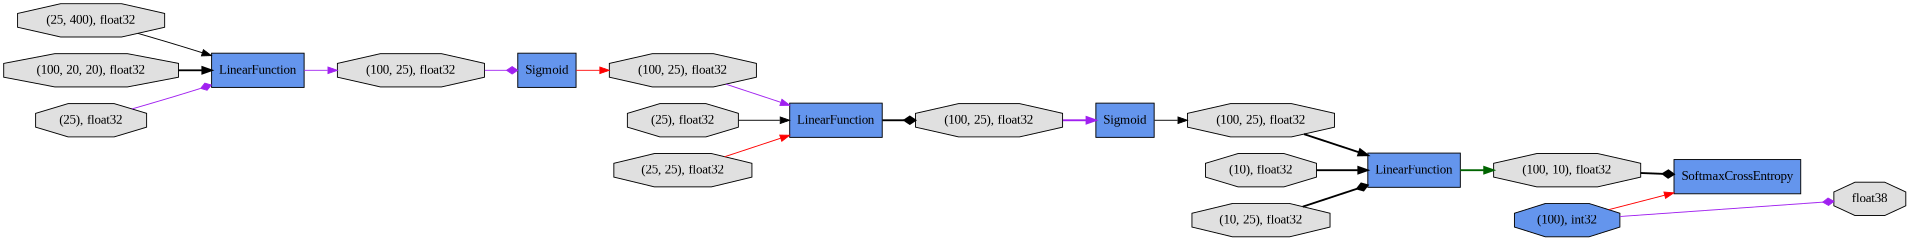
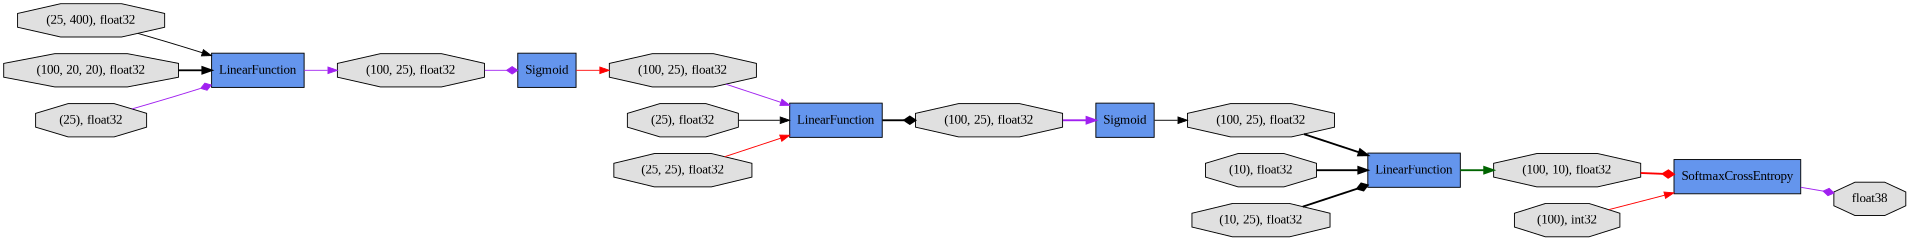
(1652, 173) -> (1652, 173)
(1721, 209) -> (1812, 189)
(1567, 220) -> (1567, 220)
